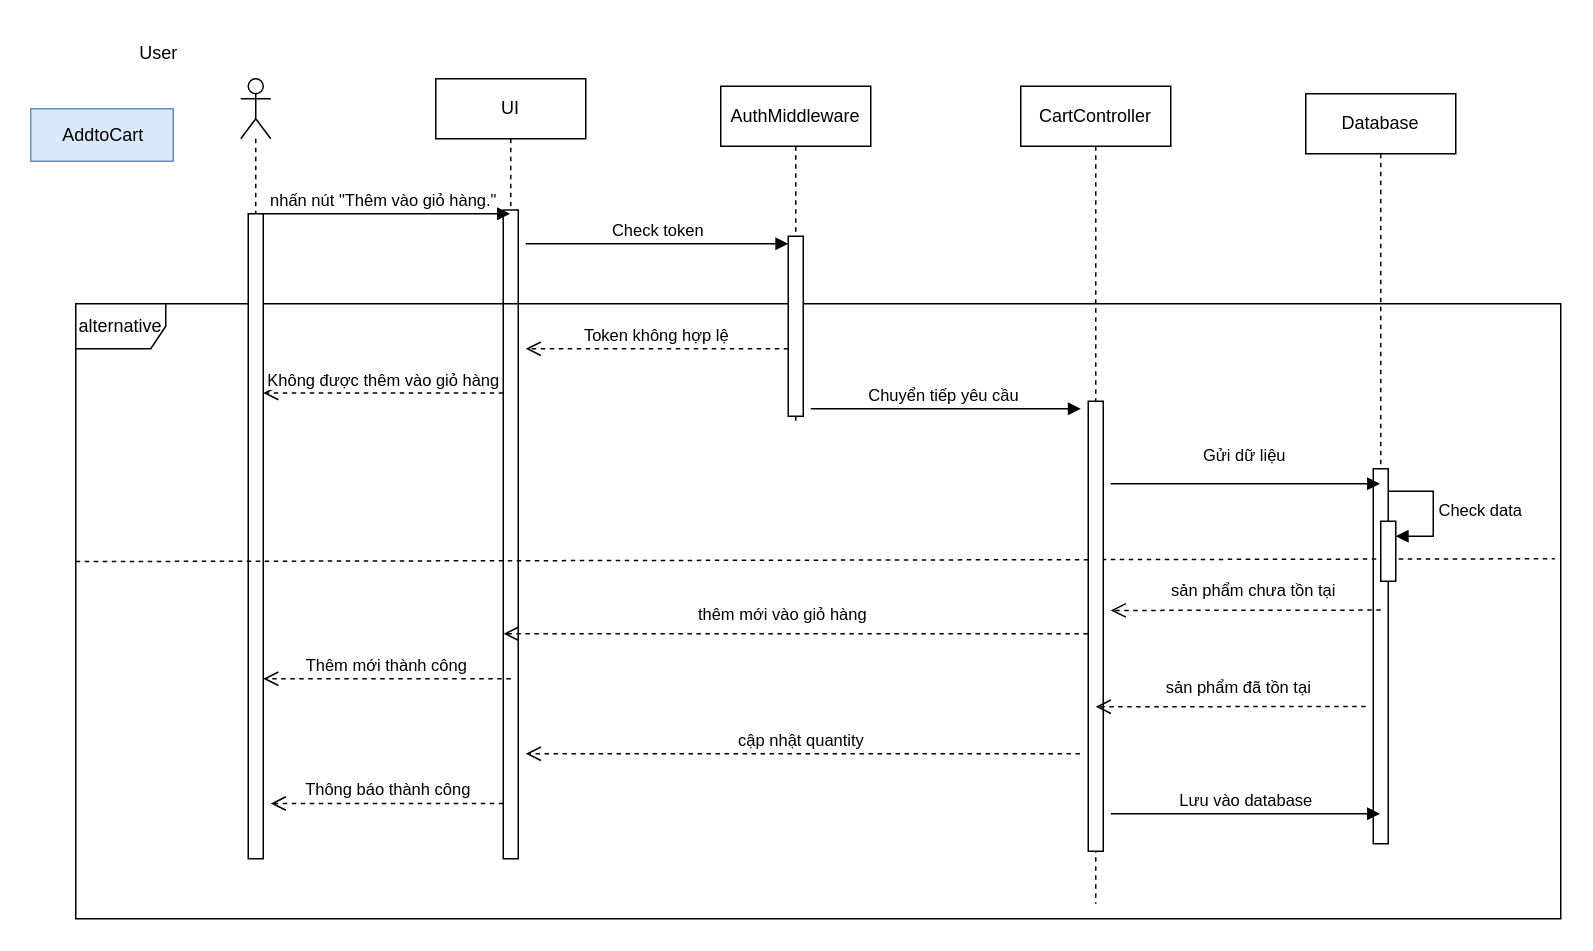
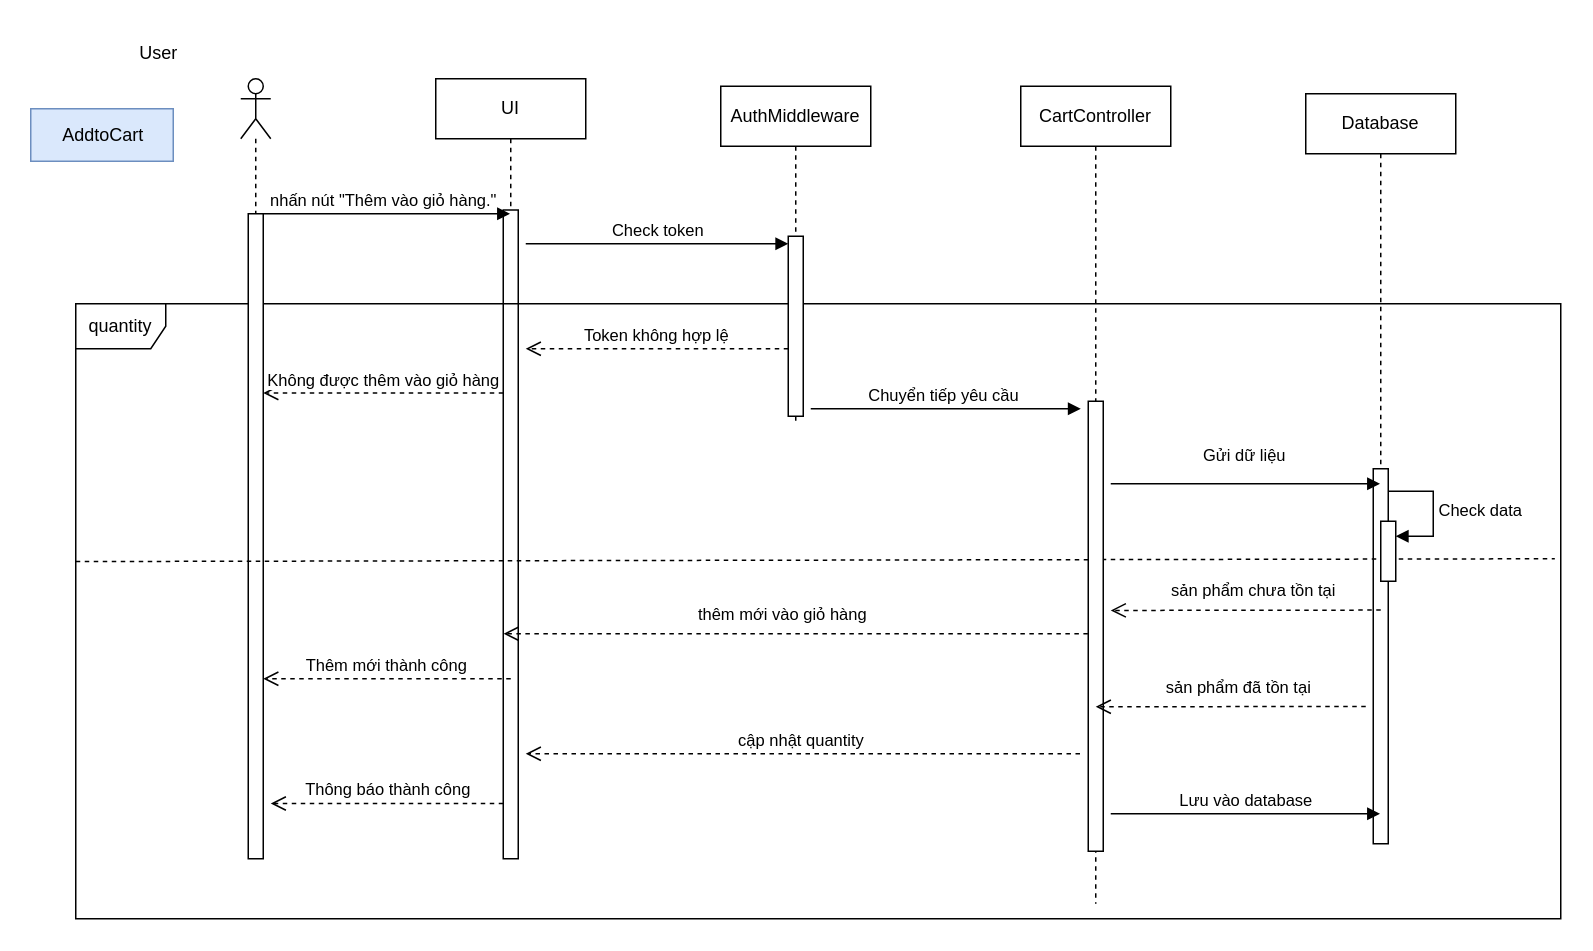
(121, 326) -> (121, 326)
